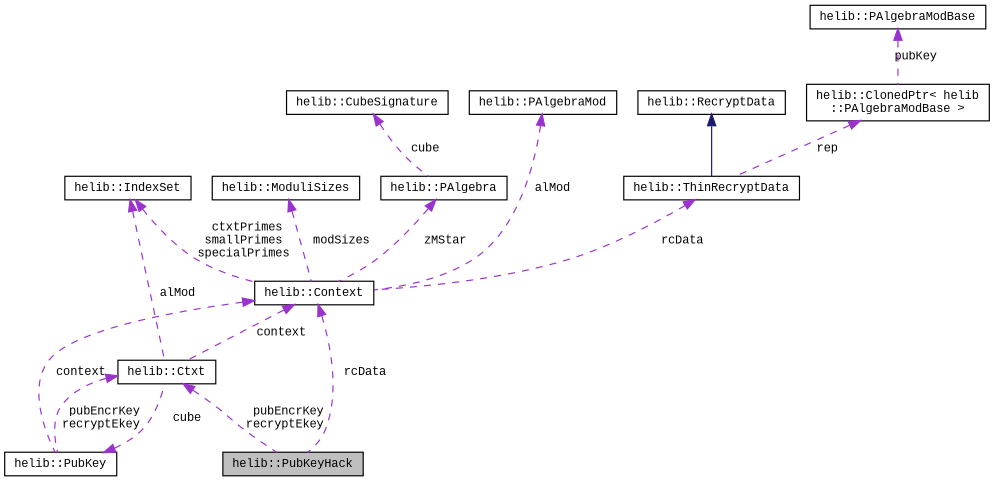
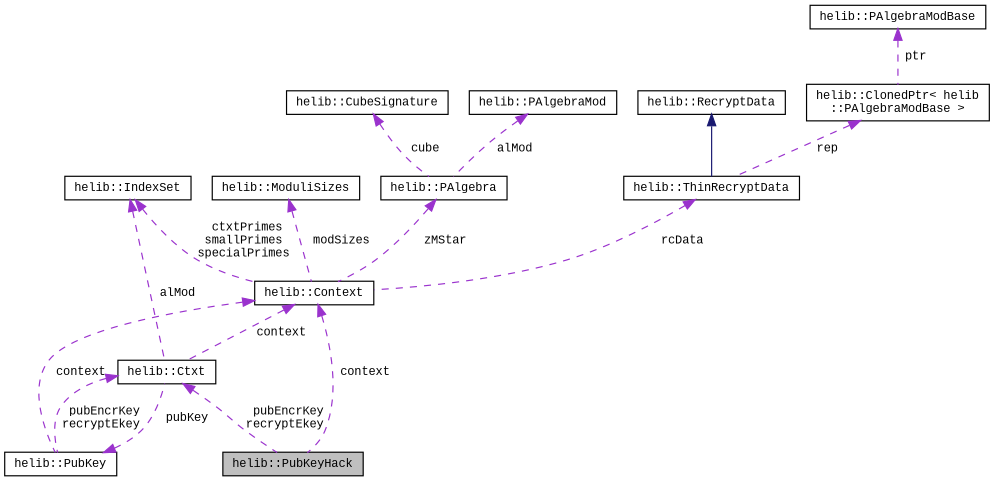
(913, 57) -> (913, 57)
(492, 243) -> (484, 147)
(362, 372) -> (362, 372)
(184, 418) -> (184, 418)
